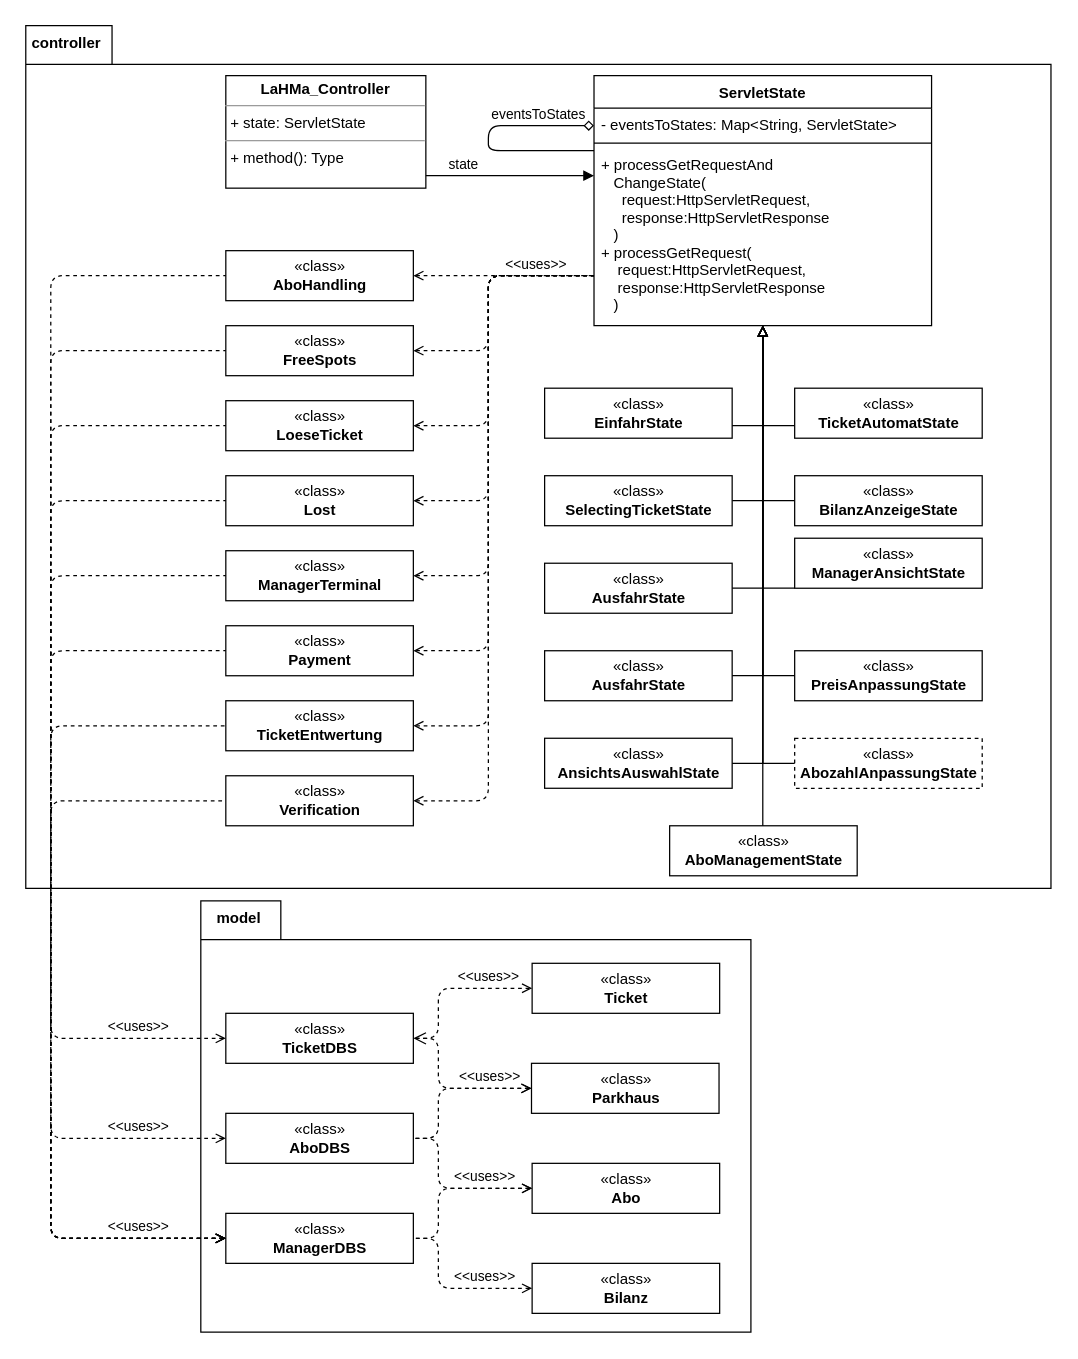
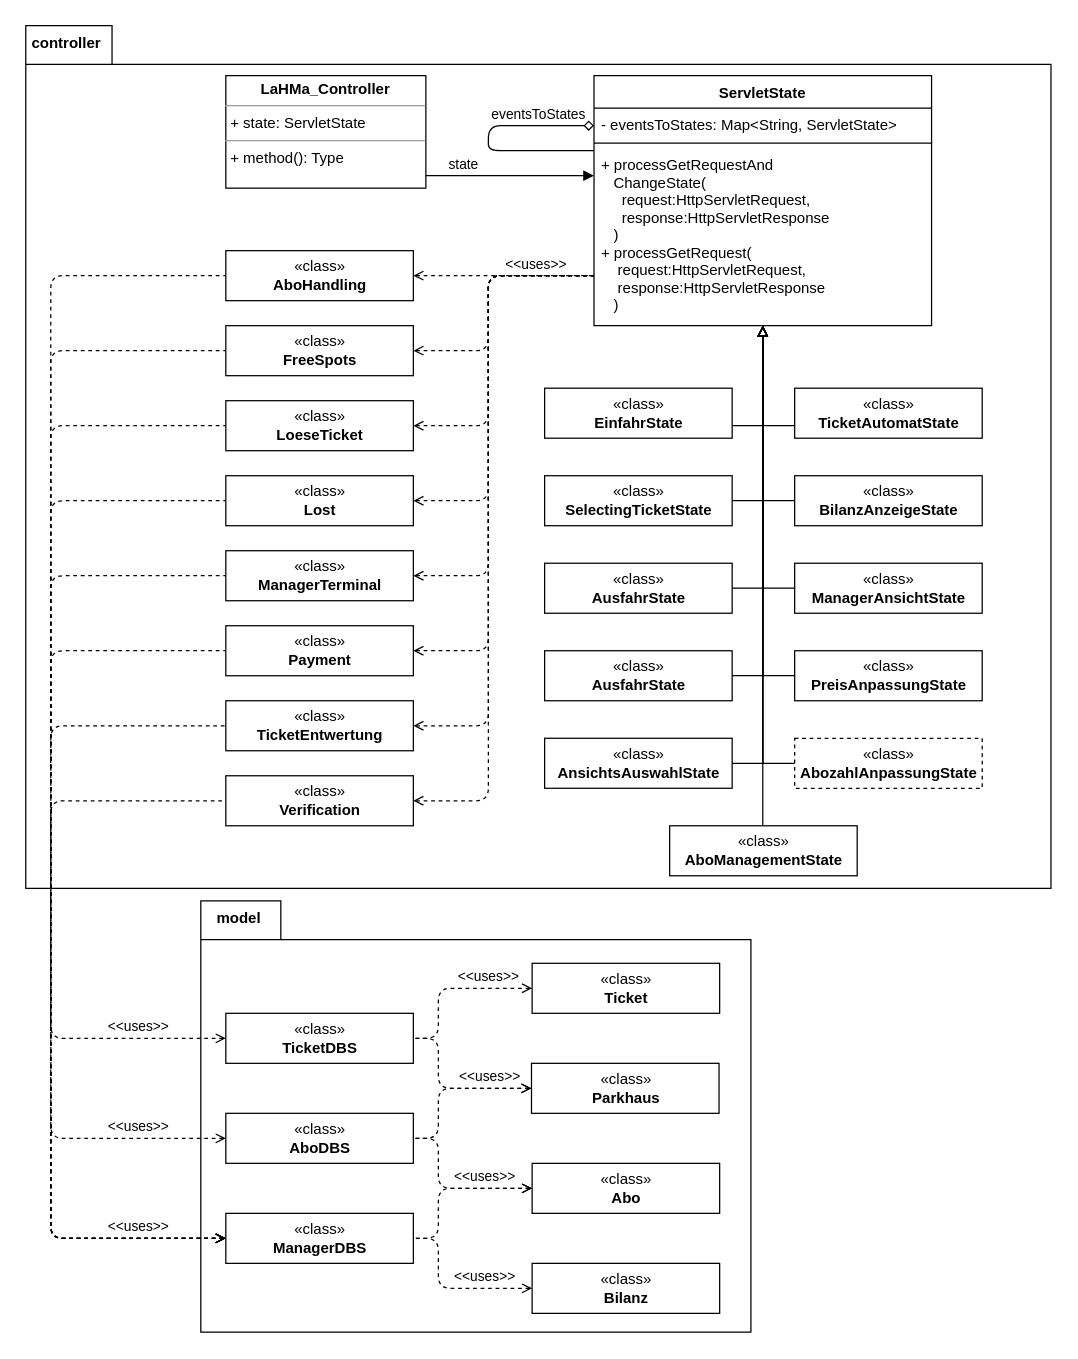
(888, 563) -> (888, 588)
(434, 1040) -> (434, 1040)
